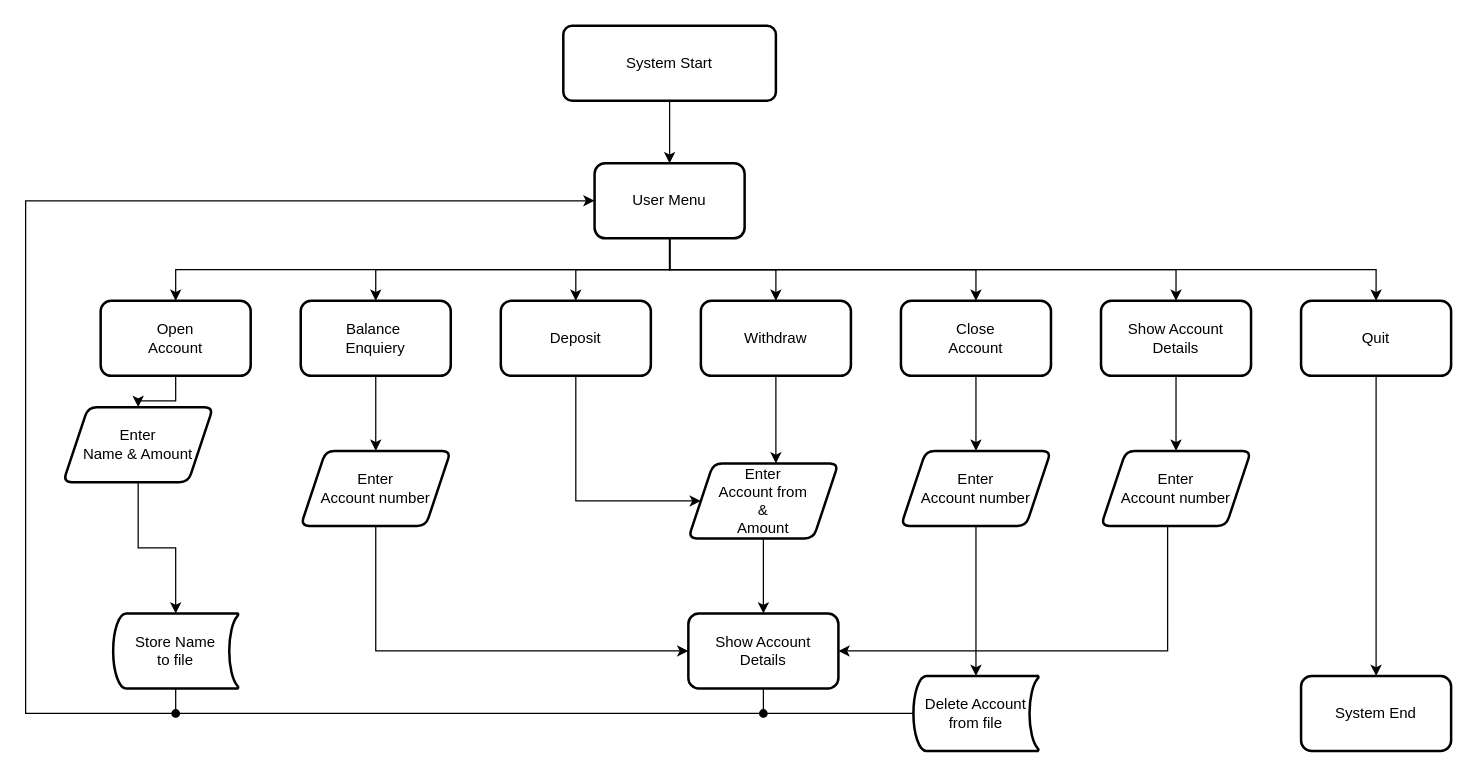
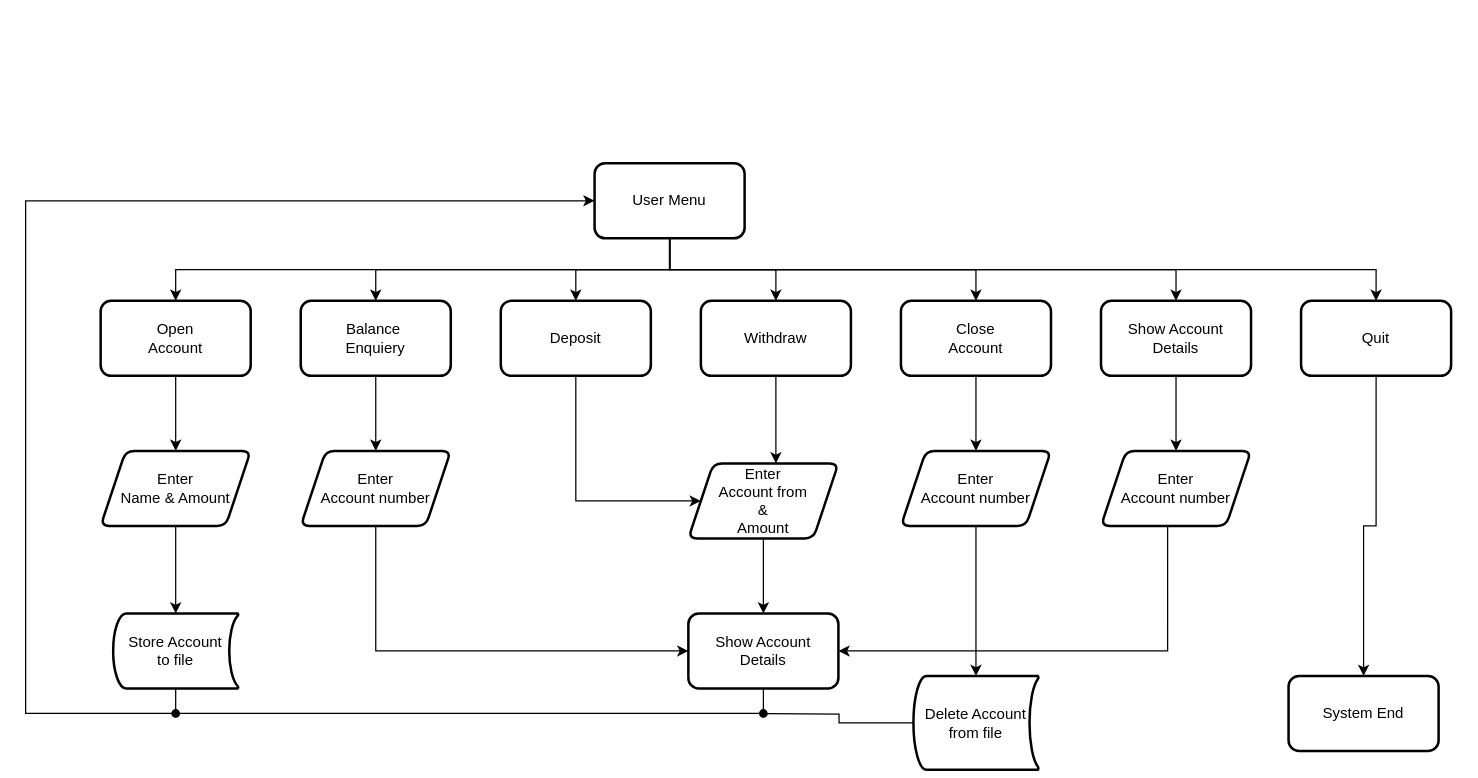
(669, 63) -> none
(669, 128) -> none
(138, 444) -> (176, 488)
(176, 651) -> (176, 651)
(976, 713) -> (976, 723)
(1376, 713) -> (1363, 713)
